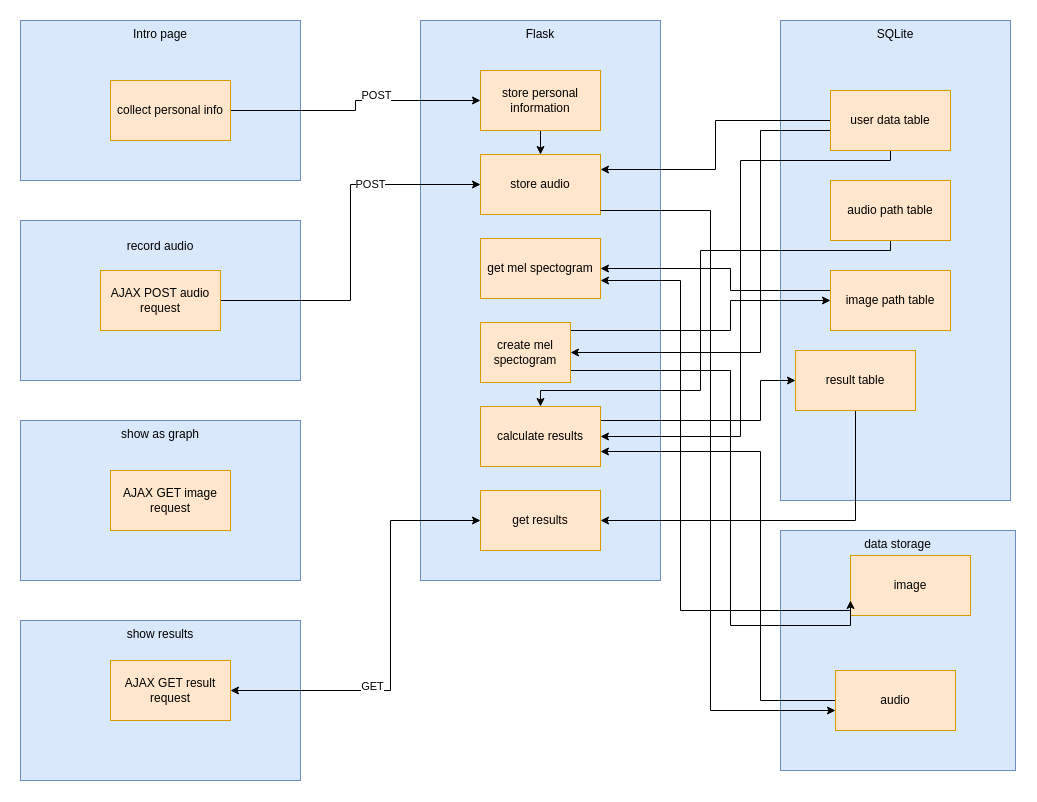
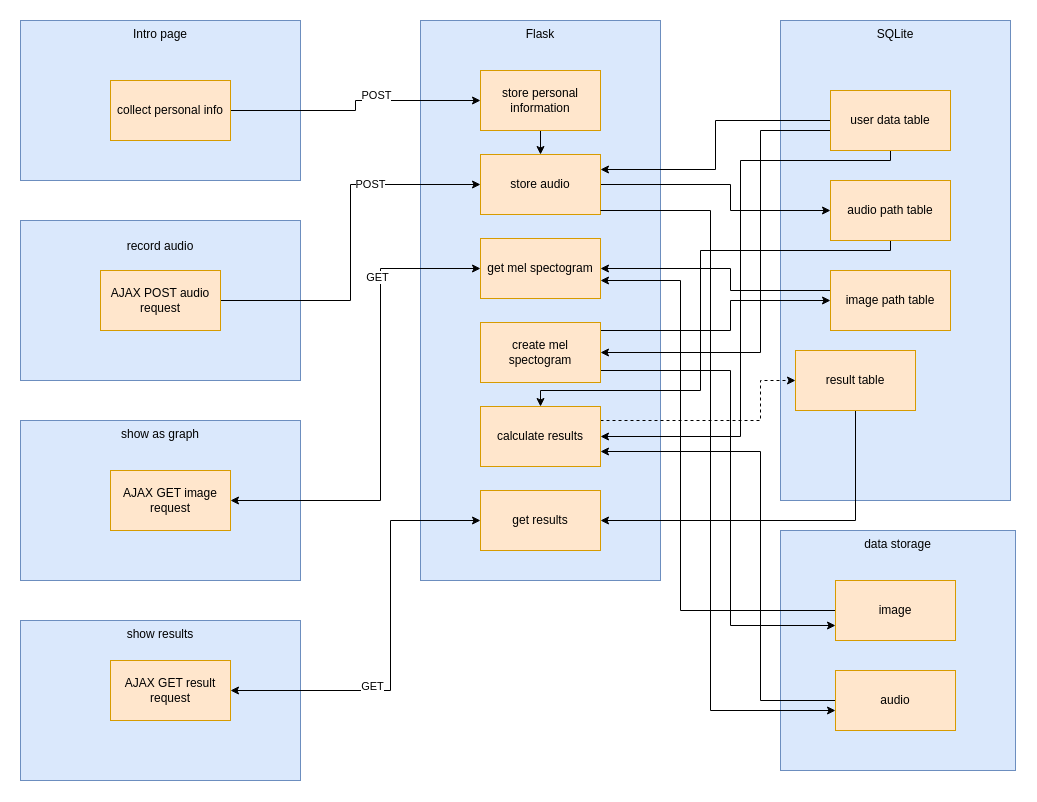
none -> (725, 185)
(526, 353) -> (541, 353)
none -> (381, 410)
(715, 421) -> (715, 421)
(911, 586) -> (896, 611)
